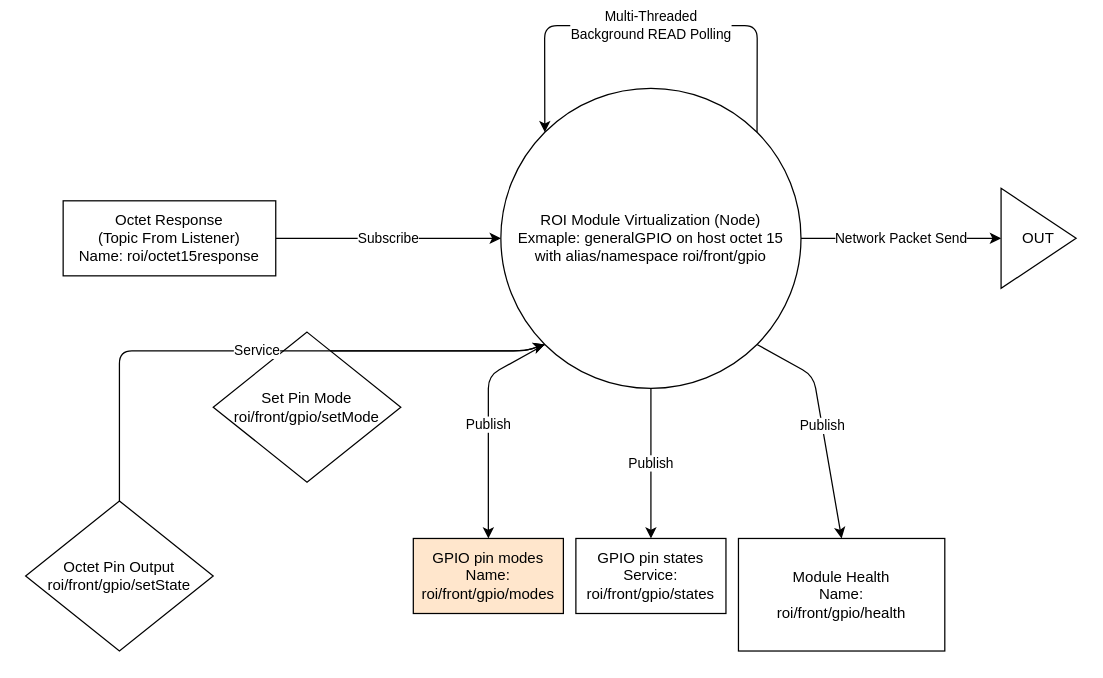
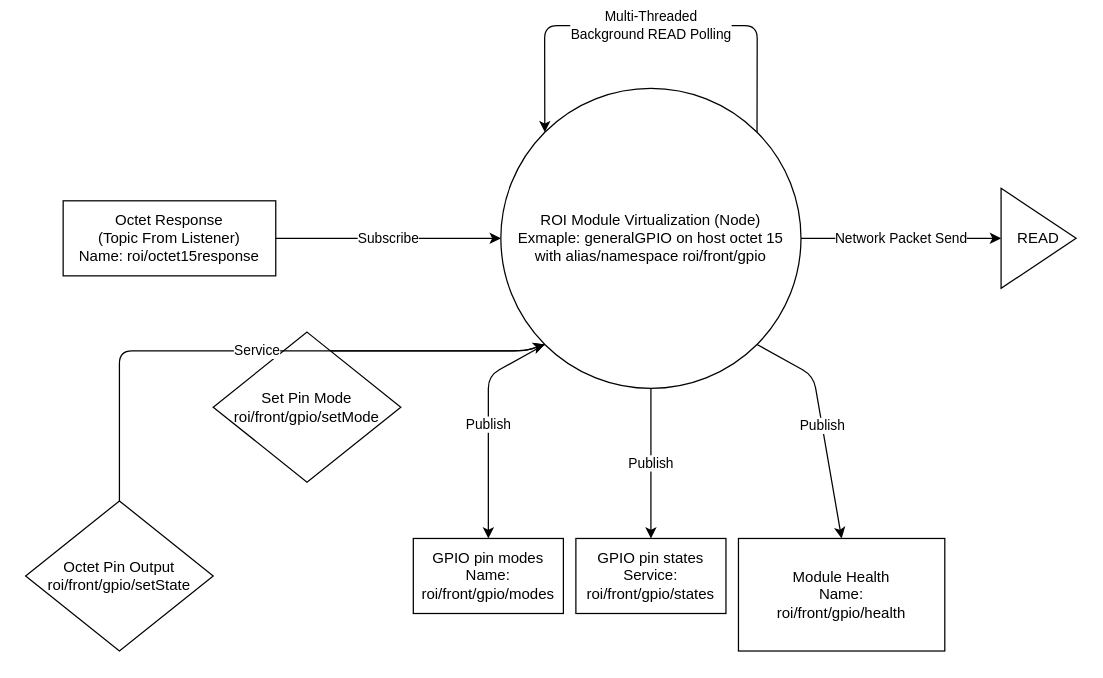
(1038, 238) -> (1038, 238)
(488, 576) -> (488, 576)
